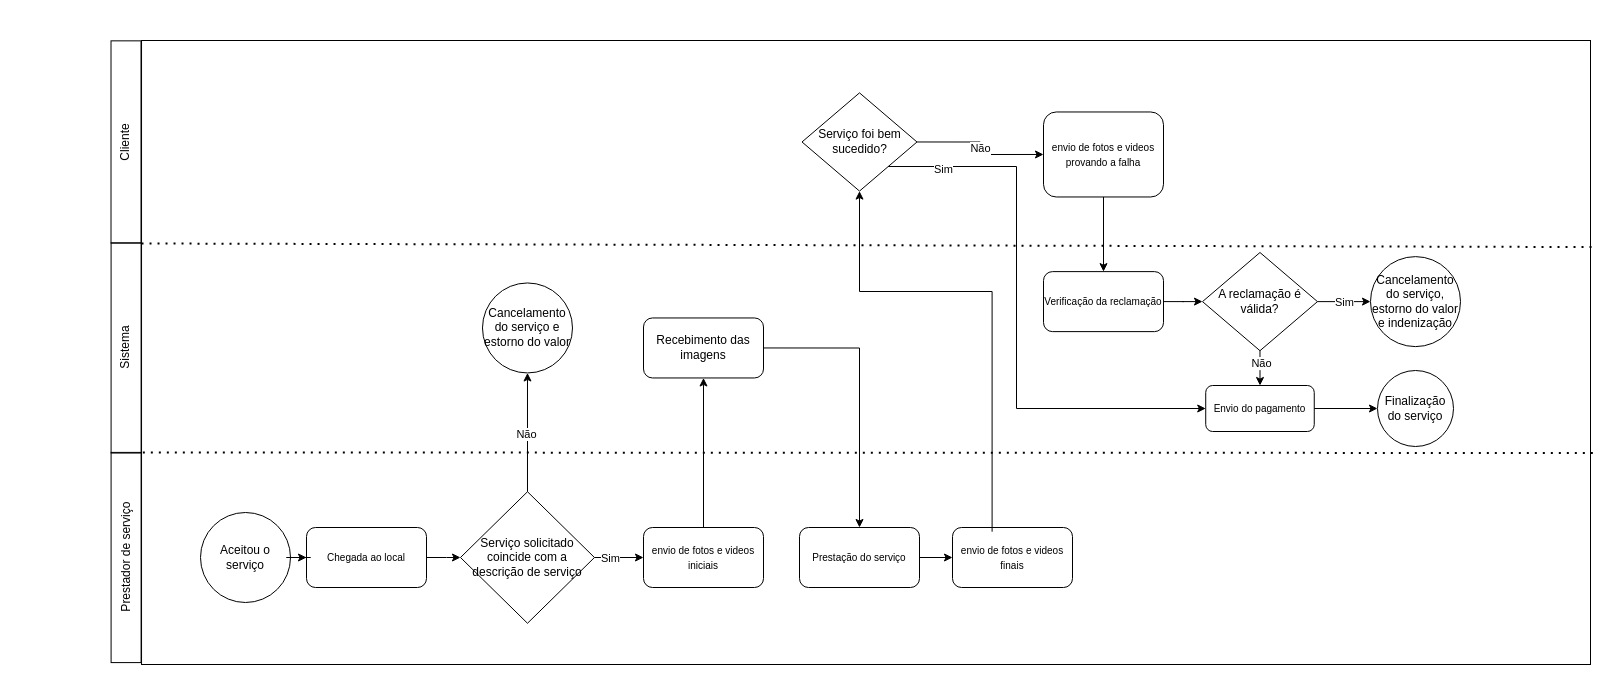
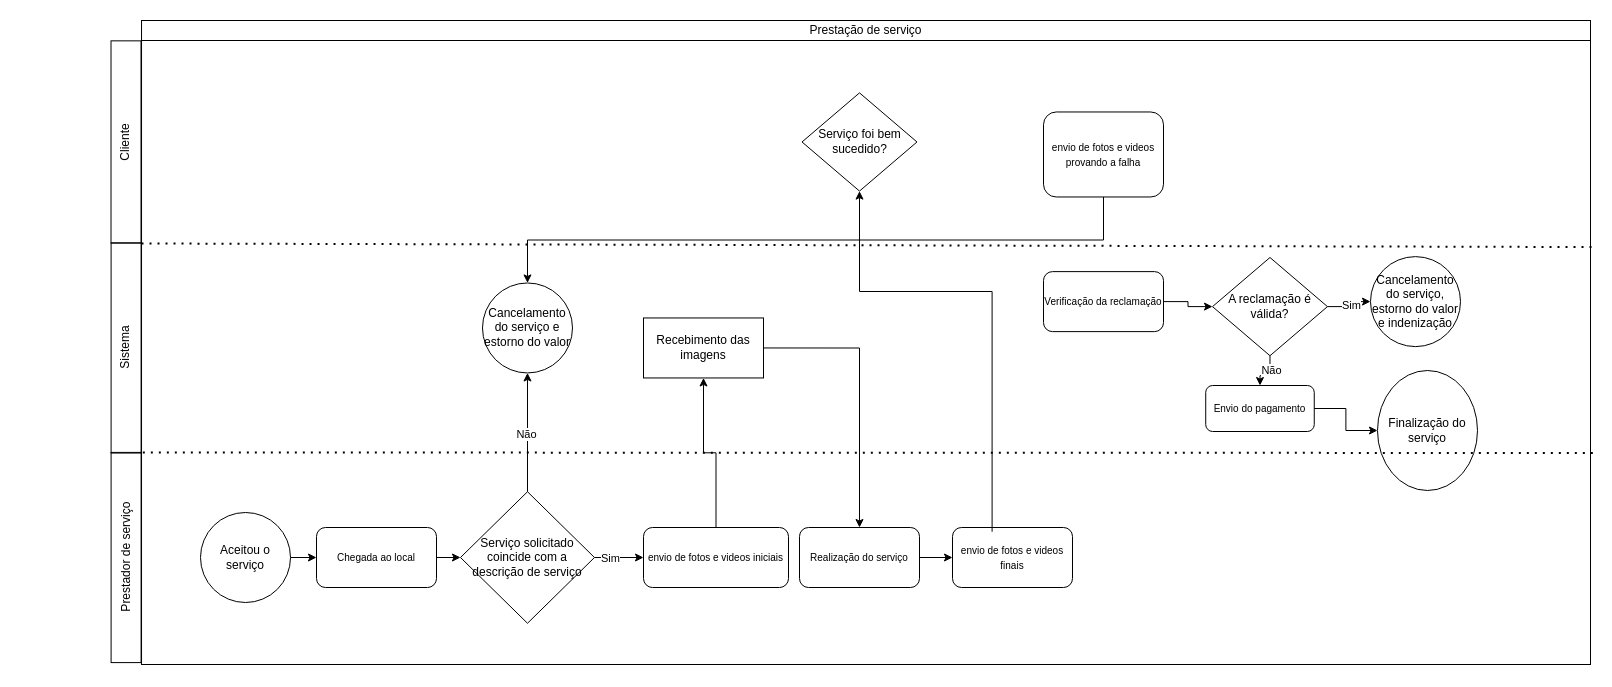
none -> (866, 31)
(954, 142) -> none
(1104, 251) -> (799, 240)
(1260, 302) -> (1270, 307)
(1017, 315) -> none
(704, 348) -> (704, 348)
(1416, 409) -> (1428, 431)
(367, 558) -> (377, 558)
(704, 558) -> (716, 558)
(860, 558) -> (860, 558)
